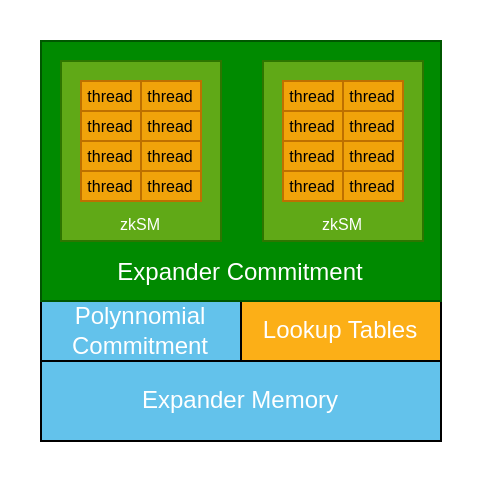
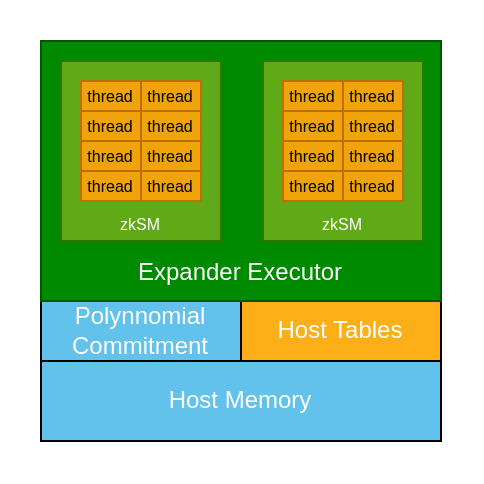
(241, 171) -> (241, 171)
(341, 331) -> (341, 331)
(241, 401) -> (241, 401)
